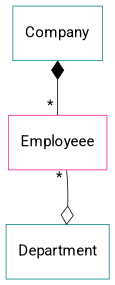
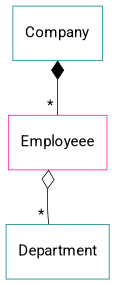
(68, 188) -> (48, 206)
